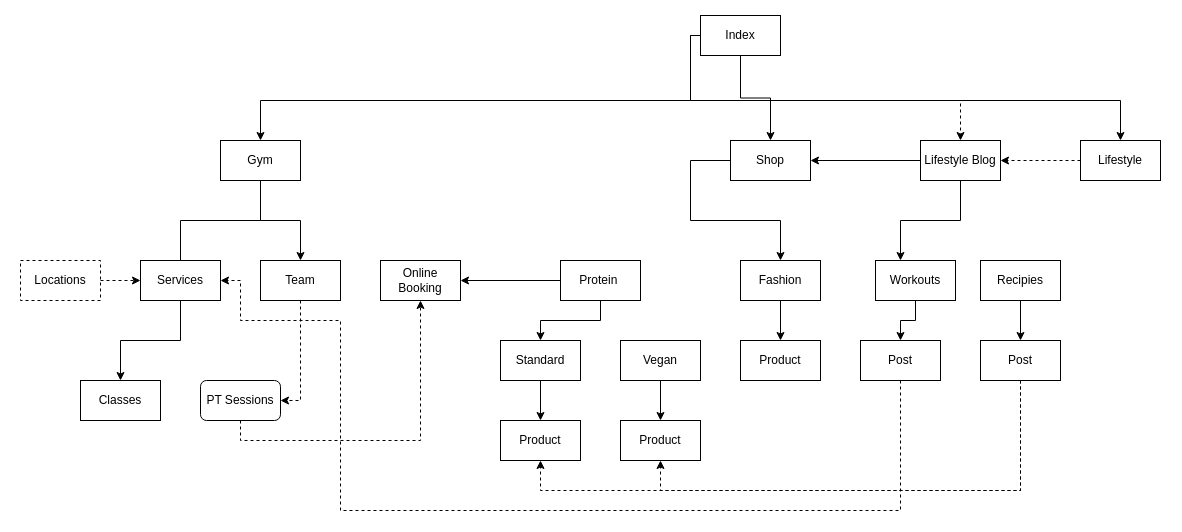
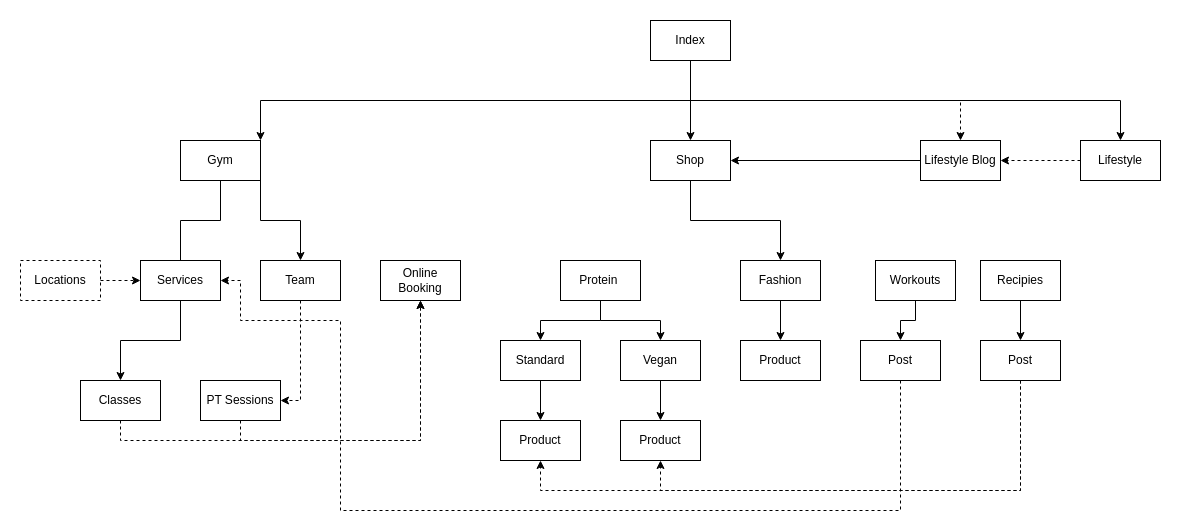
(741, 36) -> (691, 41)
(261, 161) -> (221, 161)
(771, 161) -> (691, 161)
(935, 221) -> none
(514, 281) -> (638, 321)
(241, 401) -> (241, 401)
none -> (170, 441)
